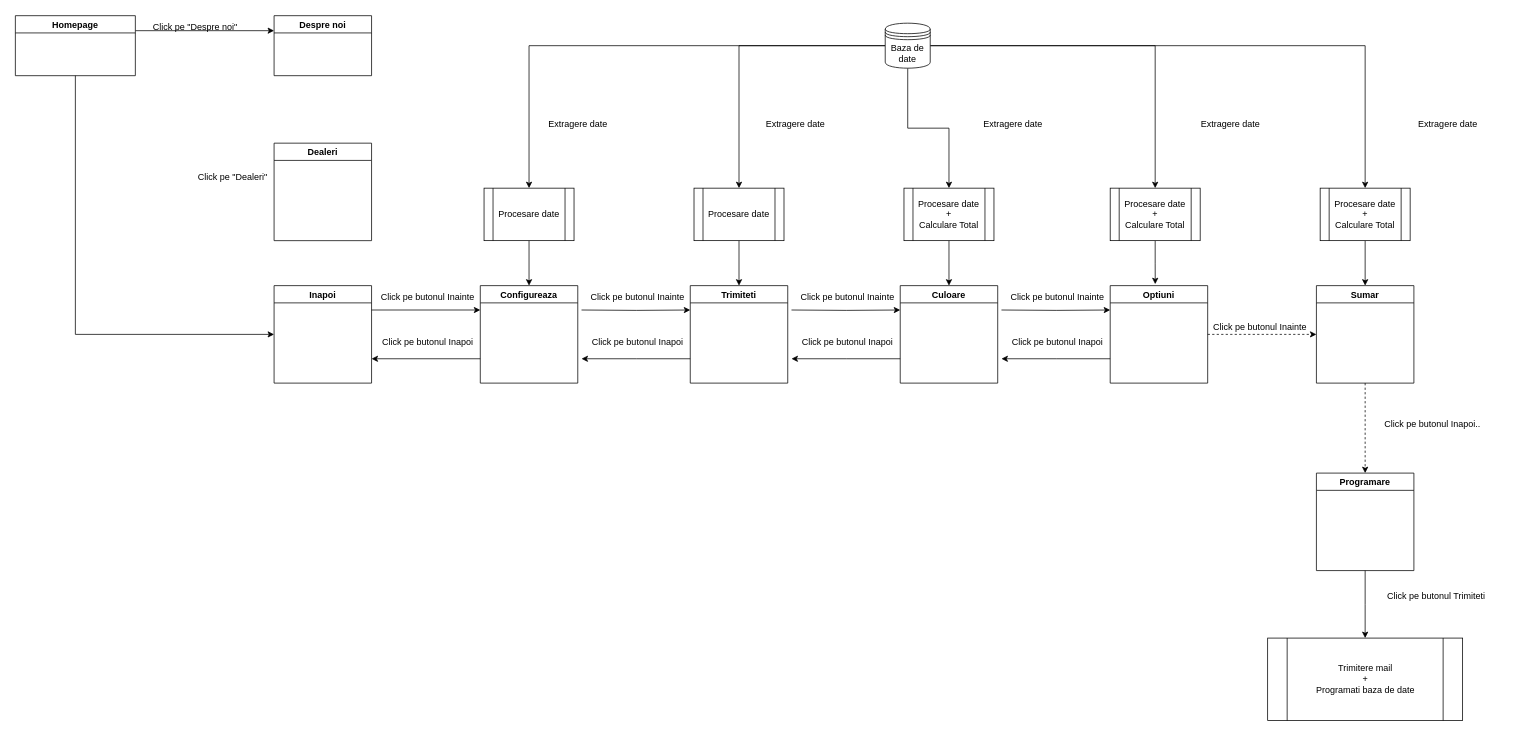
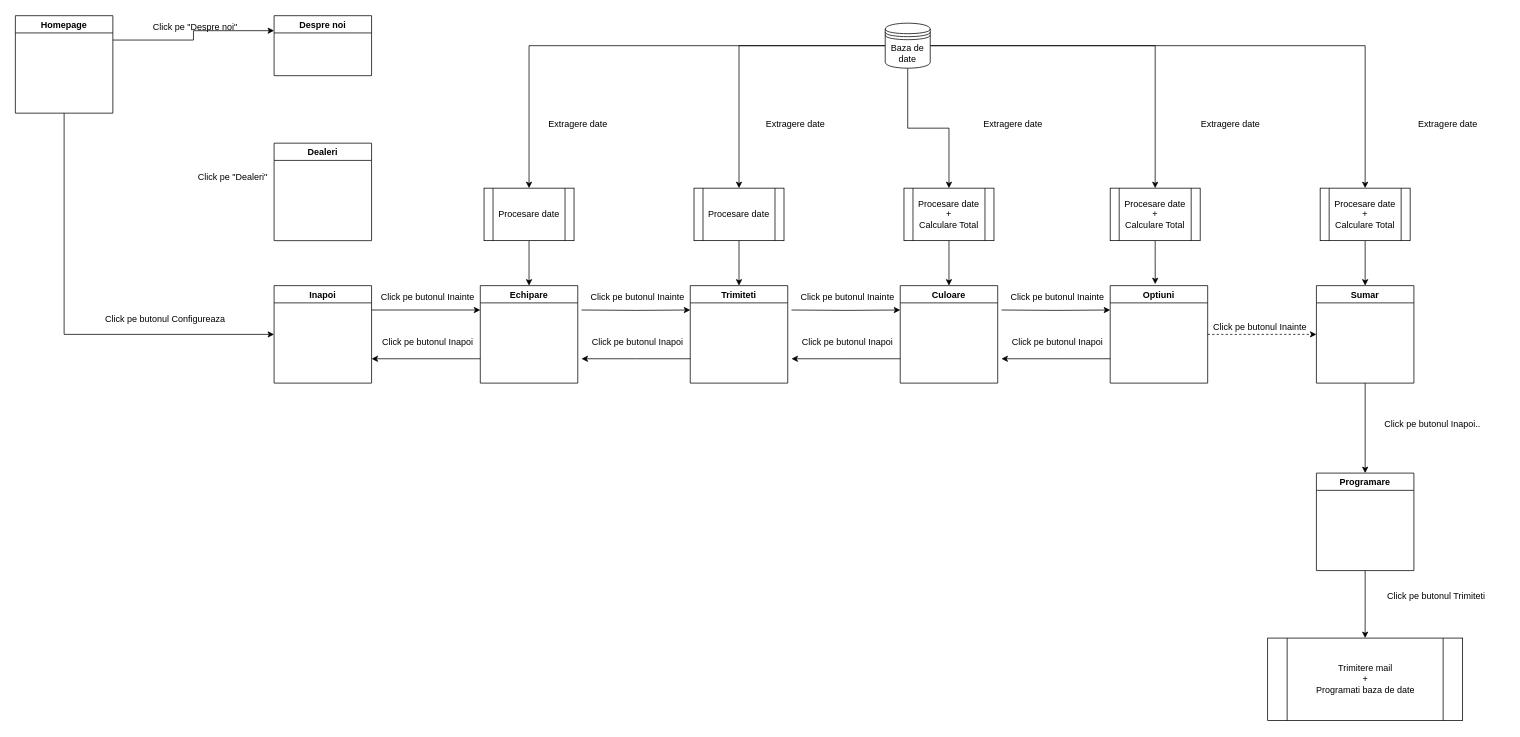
(75, 45) -> (64, 64)
(529, 294) -> (529, 294)
none -> (165, 319)
(1365, 426) -> (1365, 426)
